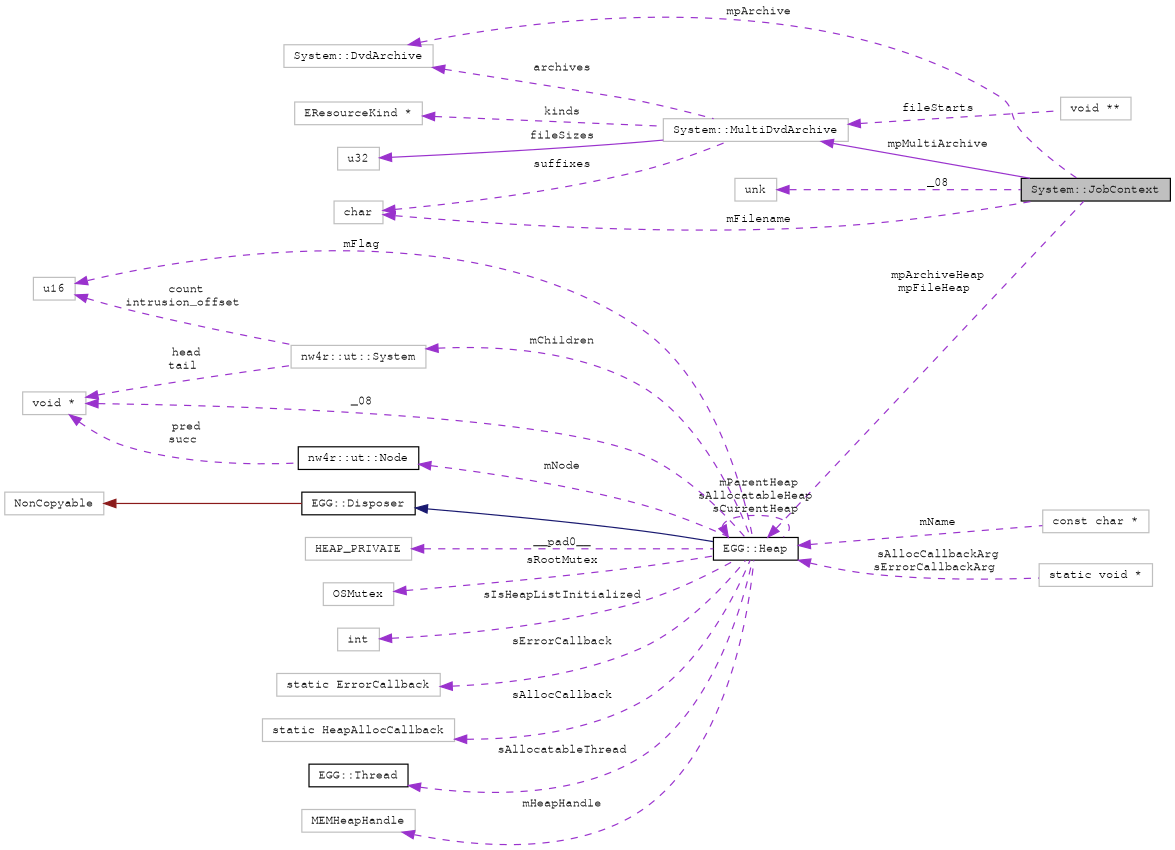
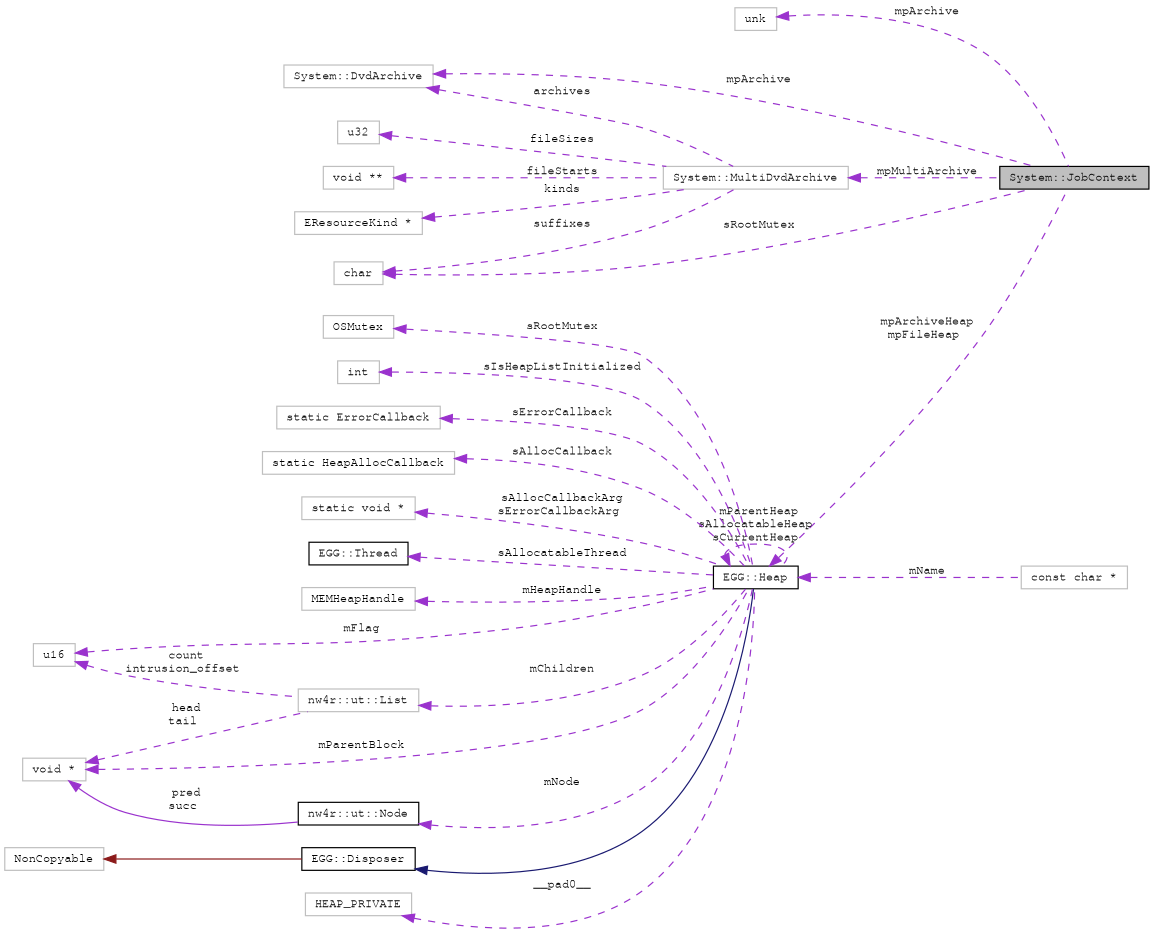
(961, 117) -> (535, 178)
(528, 150) -> (529, 151)
(932, 161) -> (930, 178)
(935, 183) -> (924, 11)
(756, 219) -> (756, 225)
(359, 357) -> (359, 700)
(359, 401) -> (359, 745)
(185, 459) -> (185, 823)
(924, 578) -> (577, 531)
